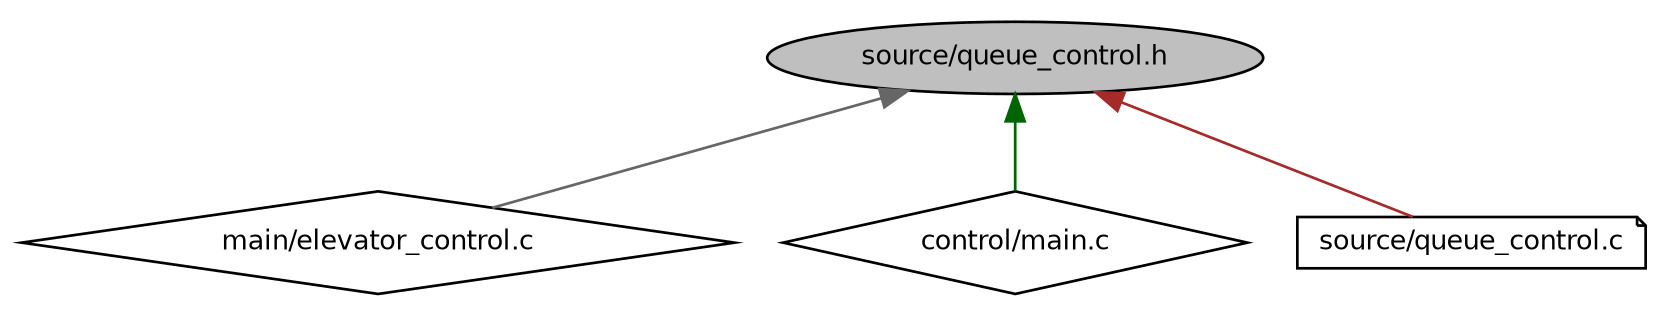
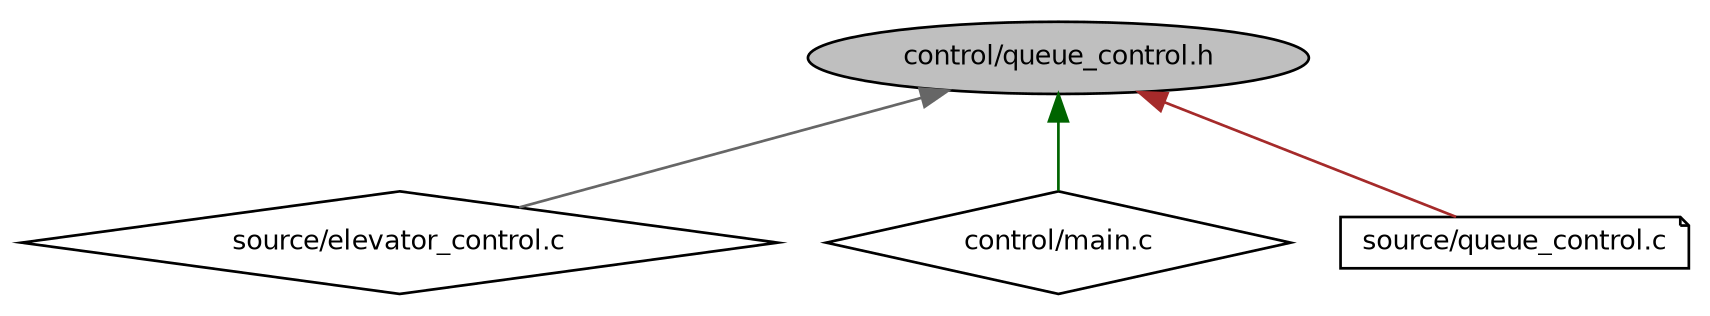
(1015, 58) -> (1058, 58)
(378, 243) -> (400, 243)
